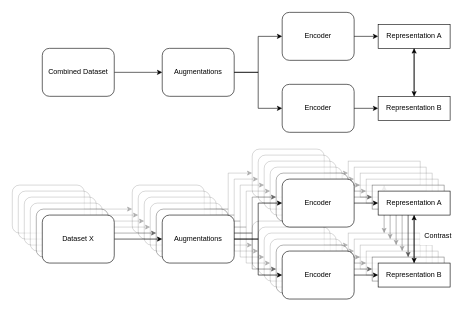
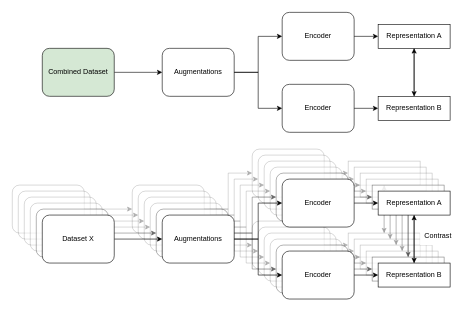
(78, 72) -> (78, 72)
